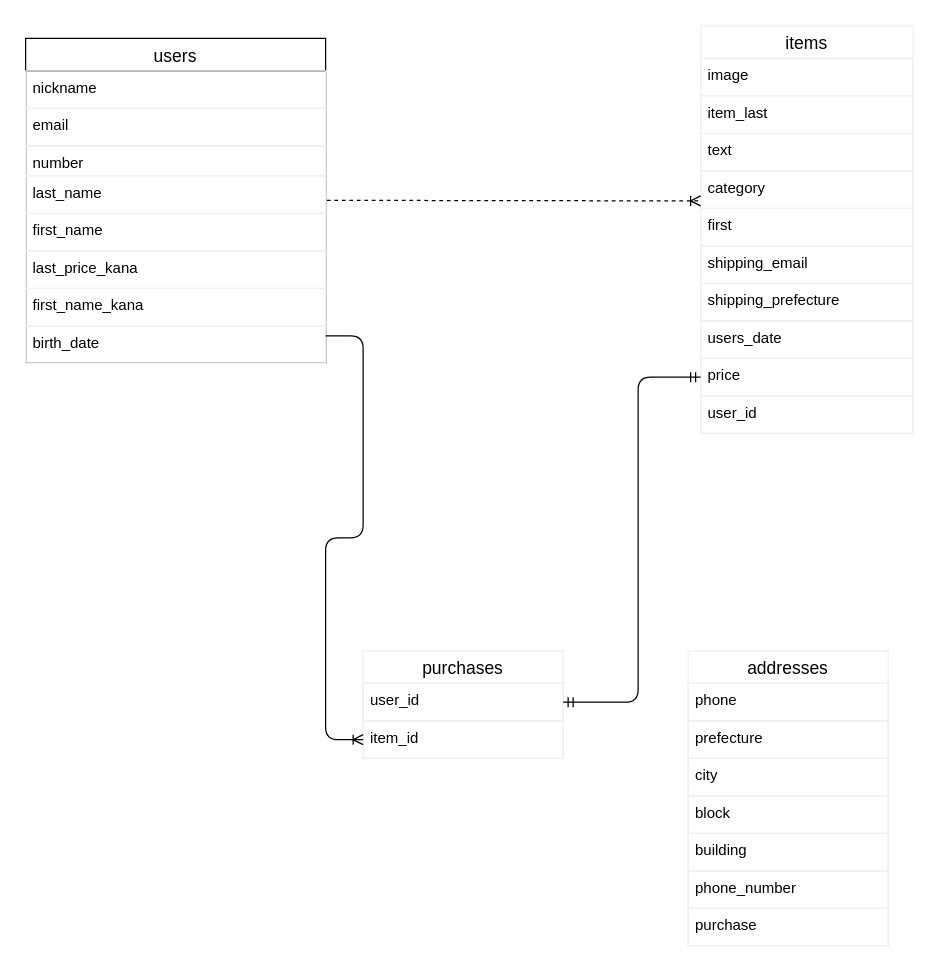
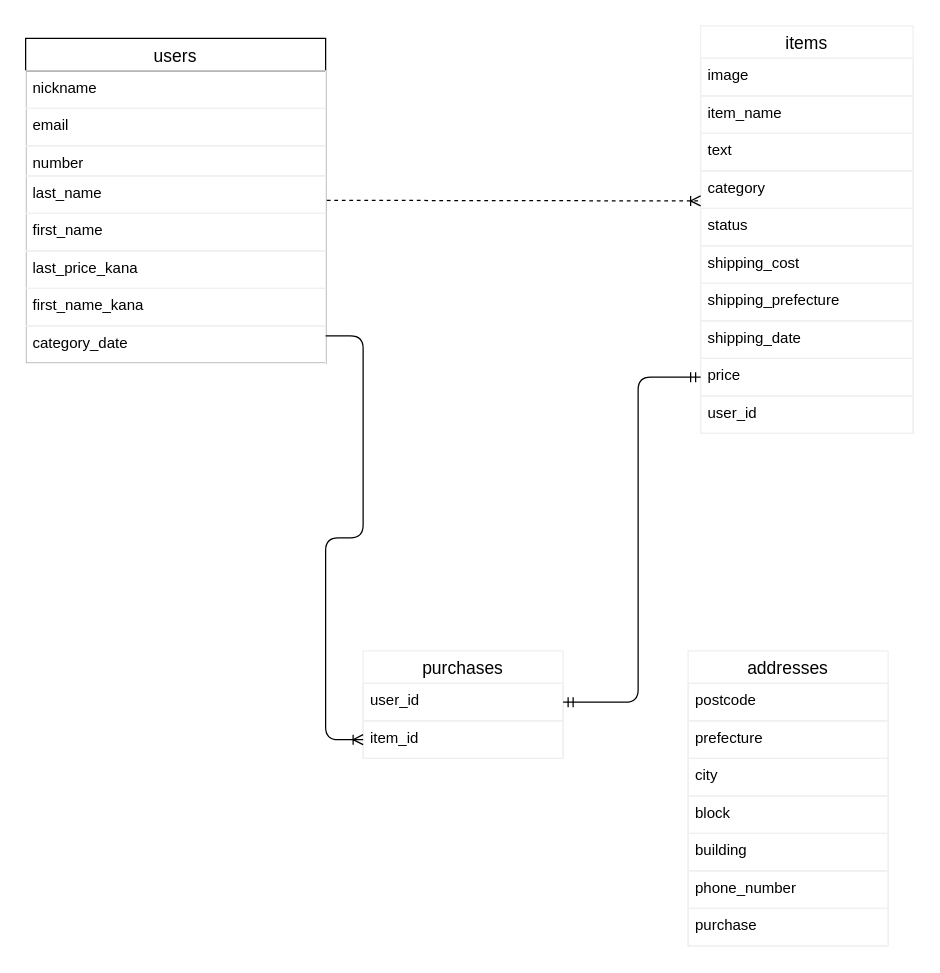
(741, 113) -> (743, 113)
(727, 225) -> (733, 225)
(759, 263) -> (758, 263)
(750, 338) -> (758, 338)
(73, 343) -> (87, 343)
(716, 700) -> (729, 700)
